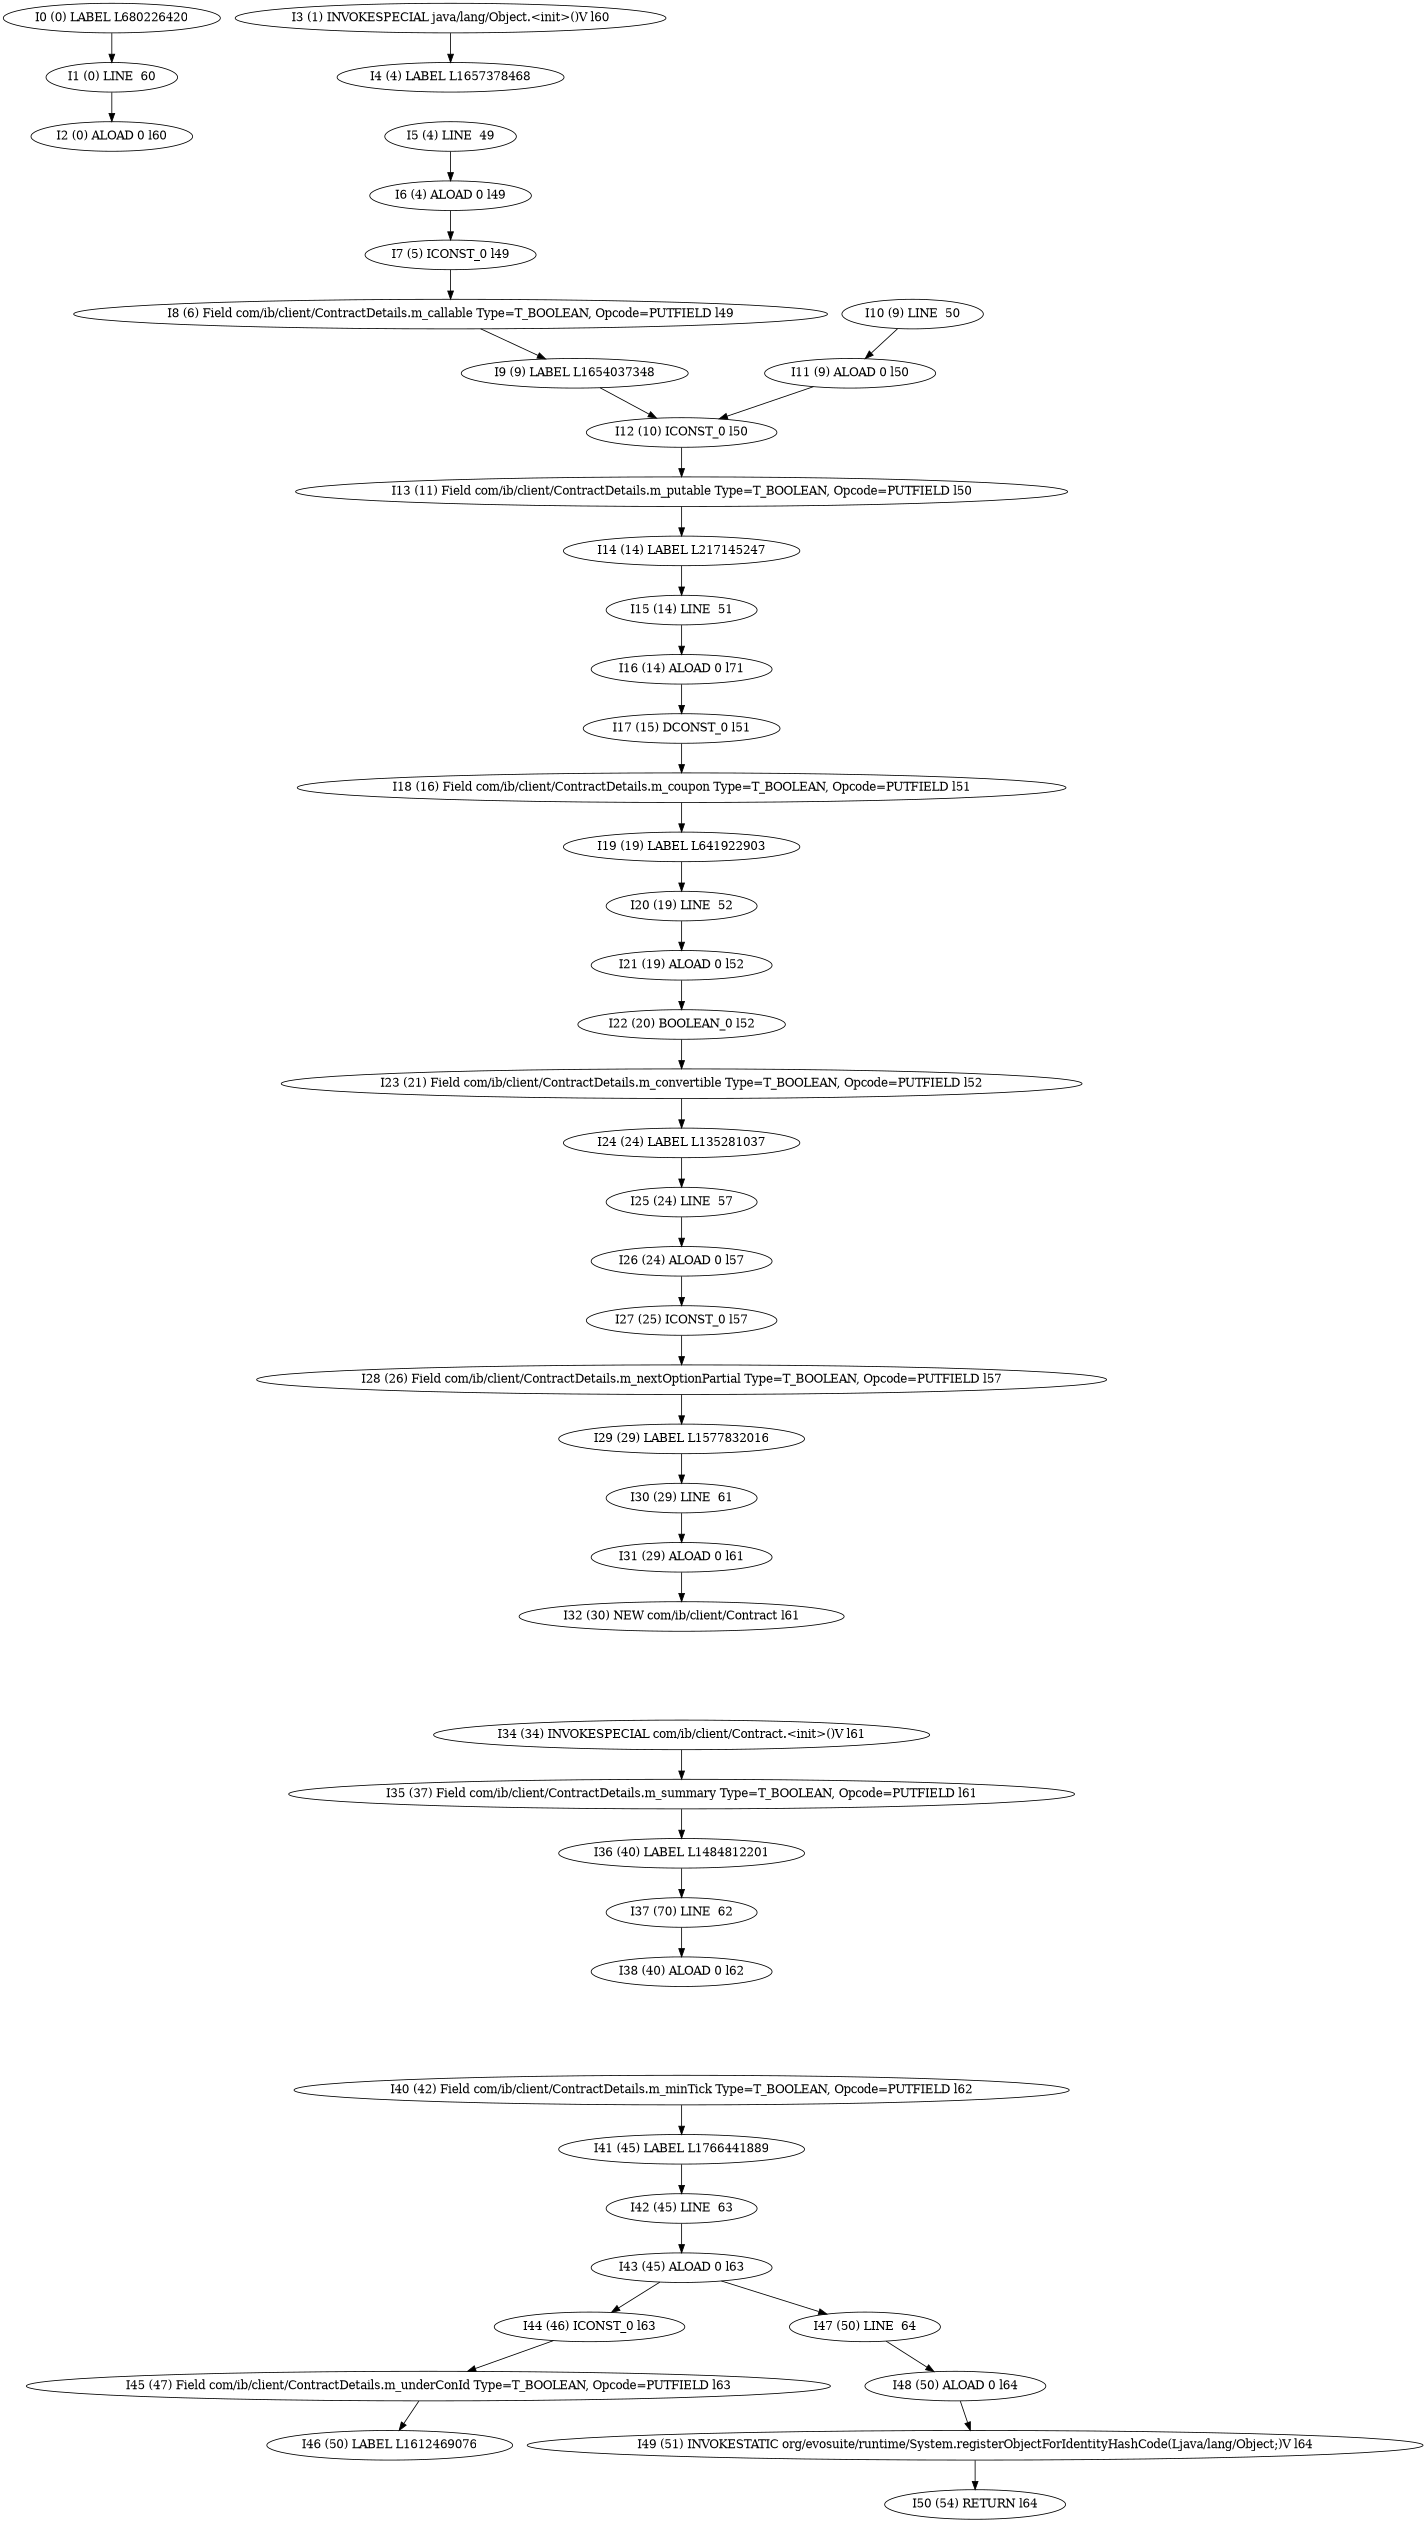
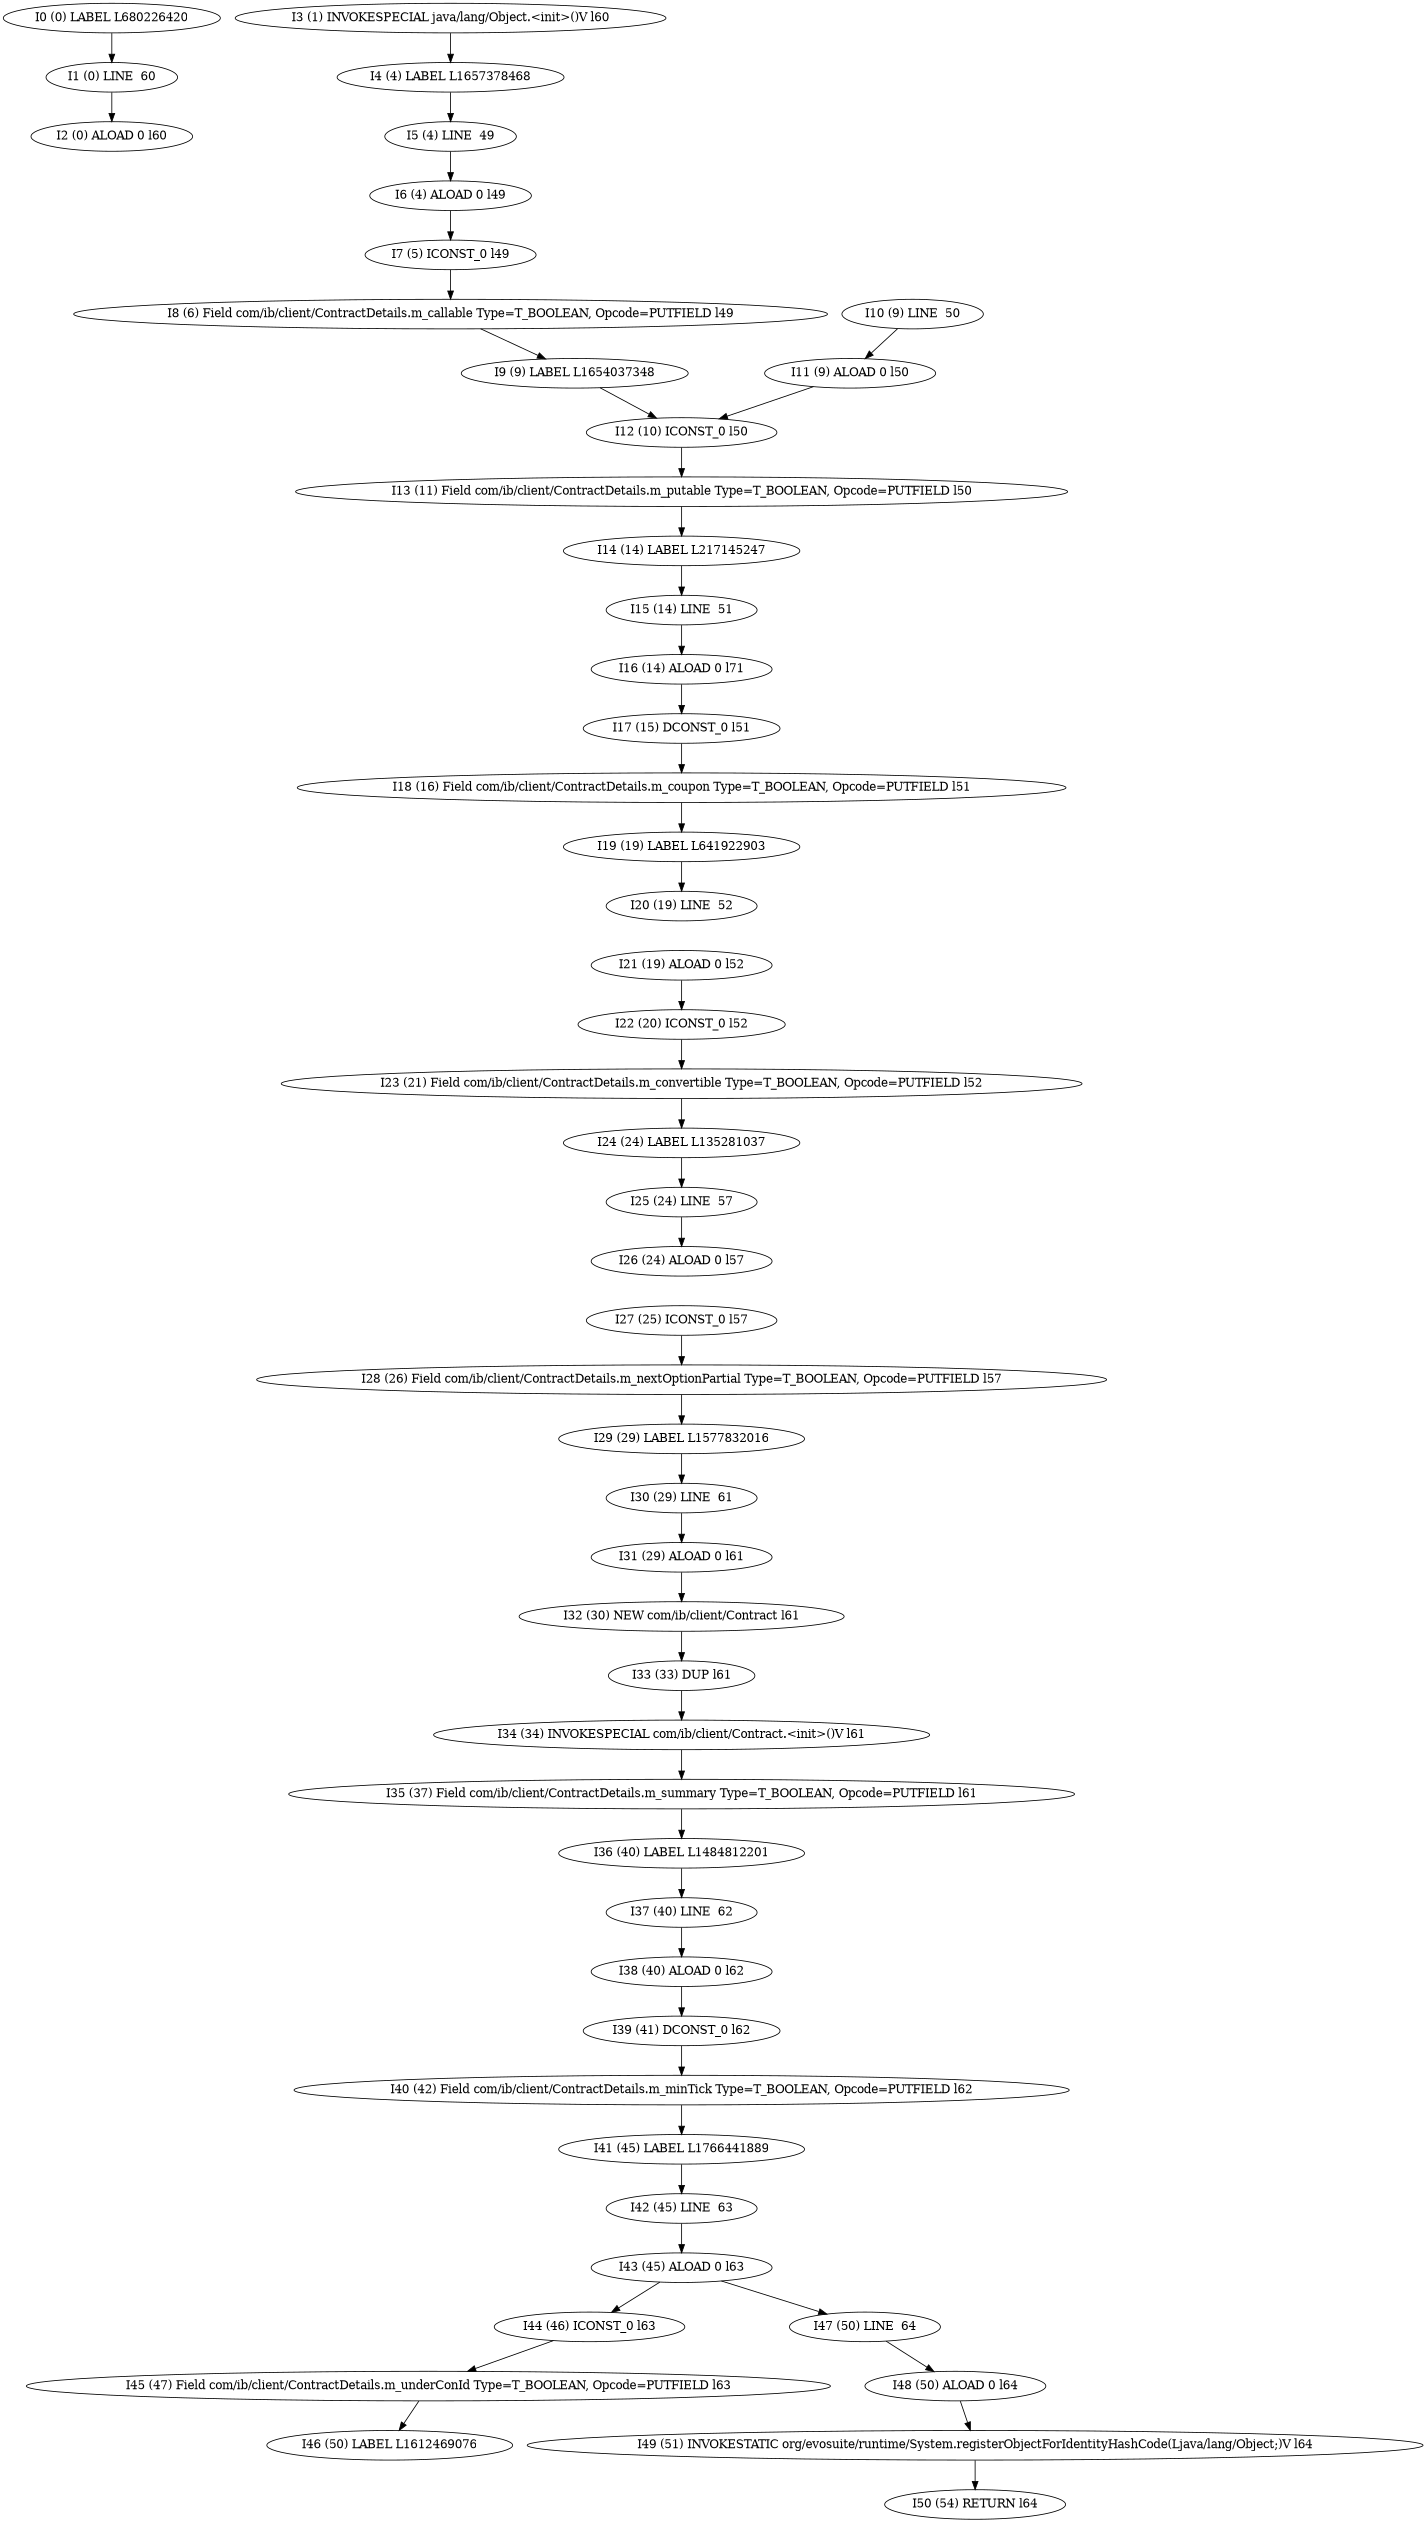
none -> (451, 103)
(682, 932) -> none
(682, 1024) -> (682, 1024)
(682, 1287) -> none
none -> (682, 1676)
(682, 1912) -> (682, 1912)
none -> (682, 2031)
